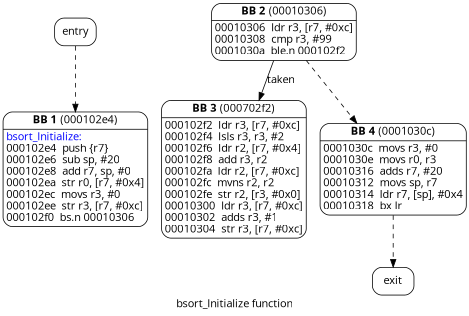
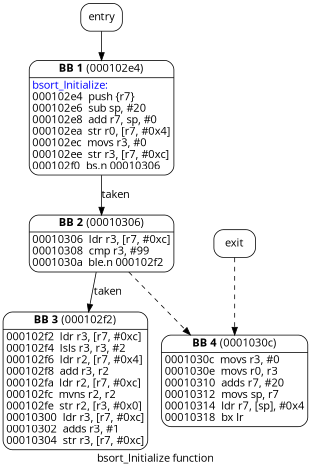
(75, 75) -> (102, 42)
(246, 108) -> (88, 320)
(383, 172) -> (225, 383)
none -> (102, 191)
(393, 237) -> (235, 292)
